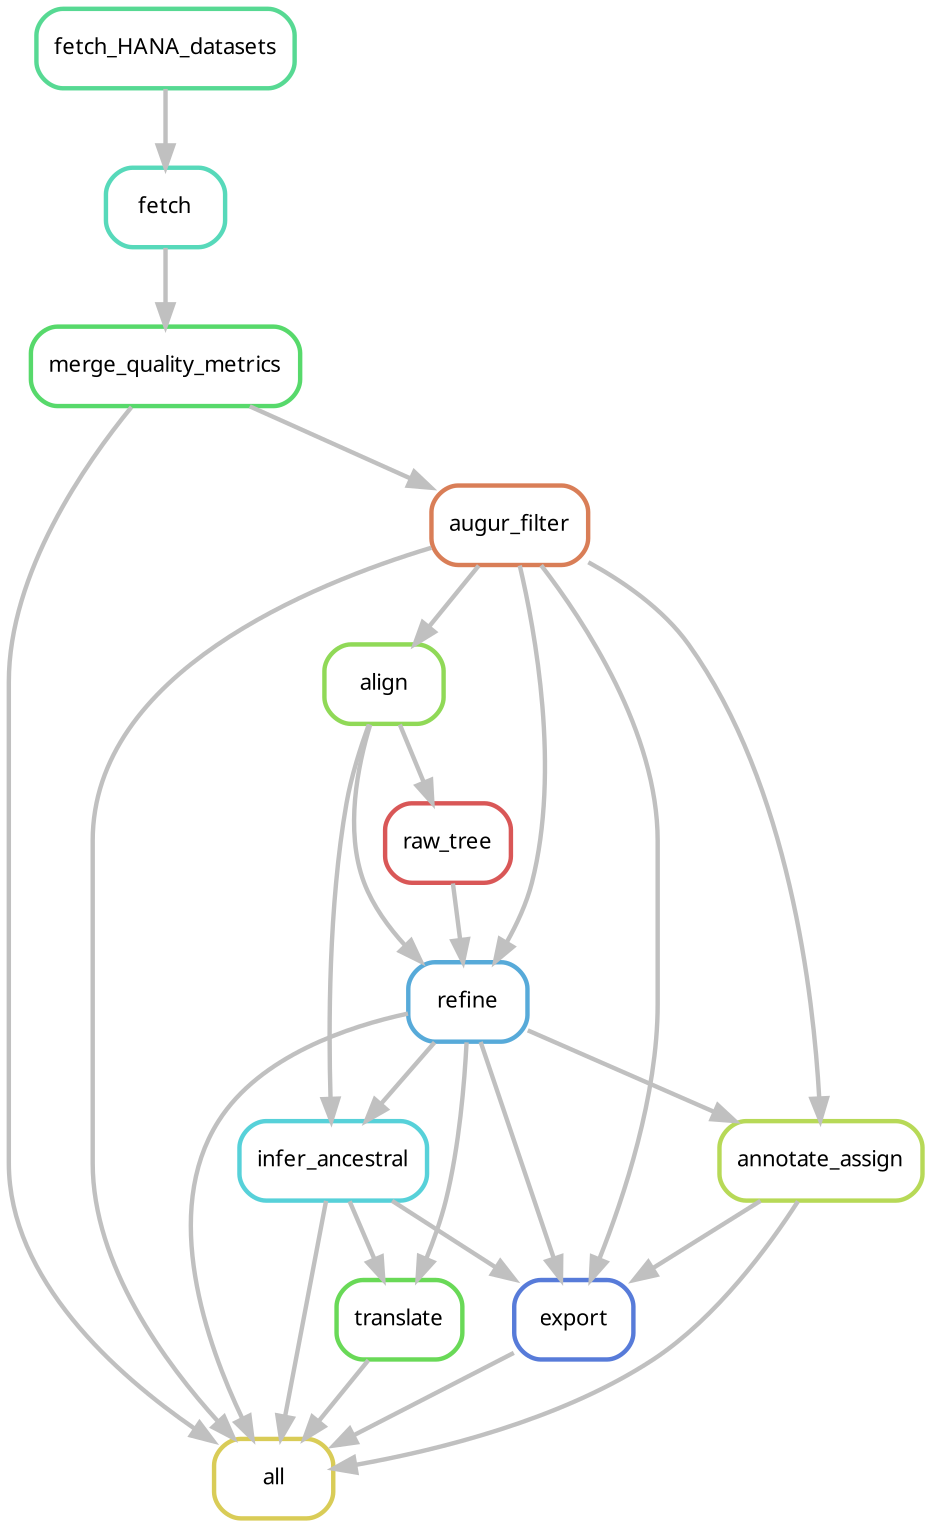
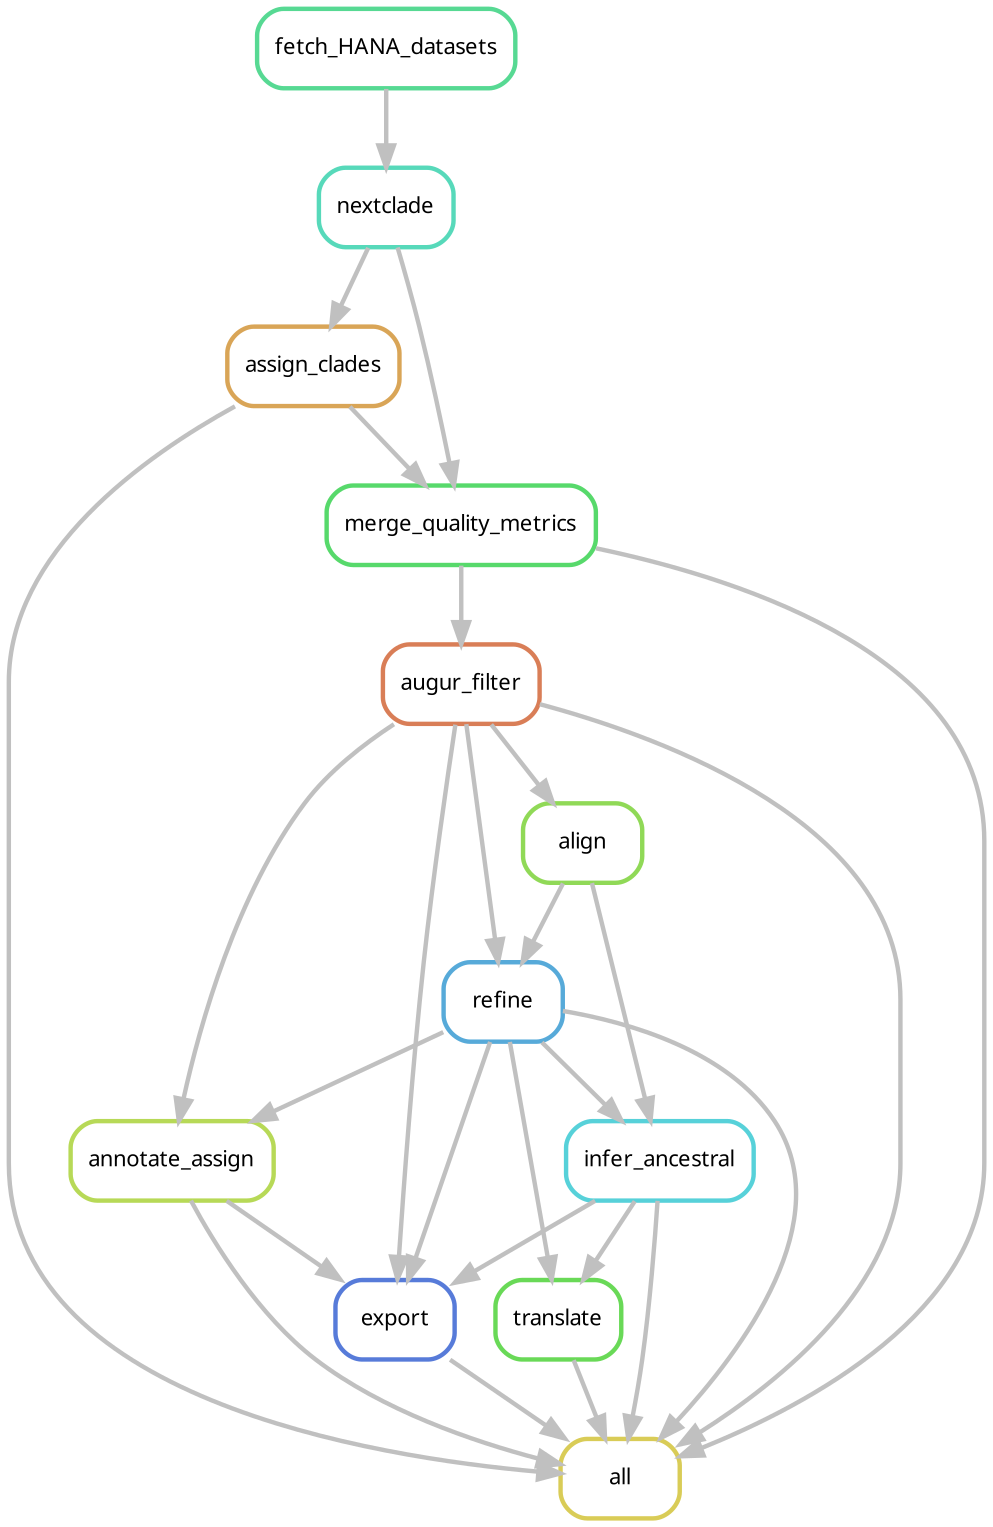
(166, 207) -> (386, 207)
none -> (313, 366)
(448, 843) -> none
